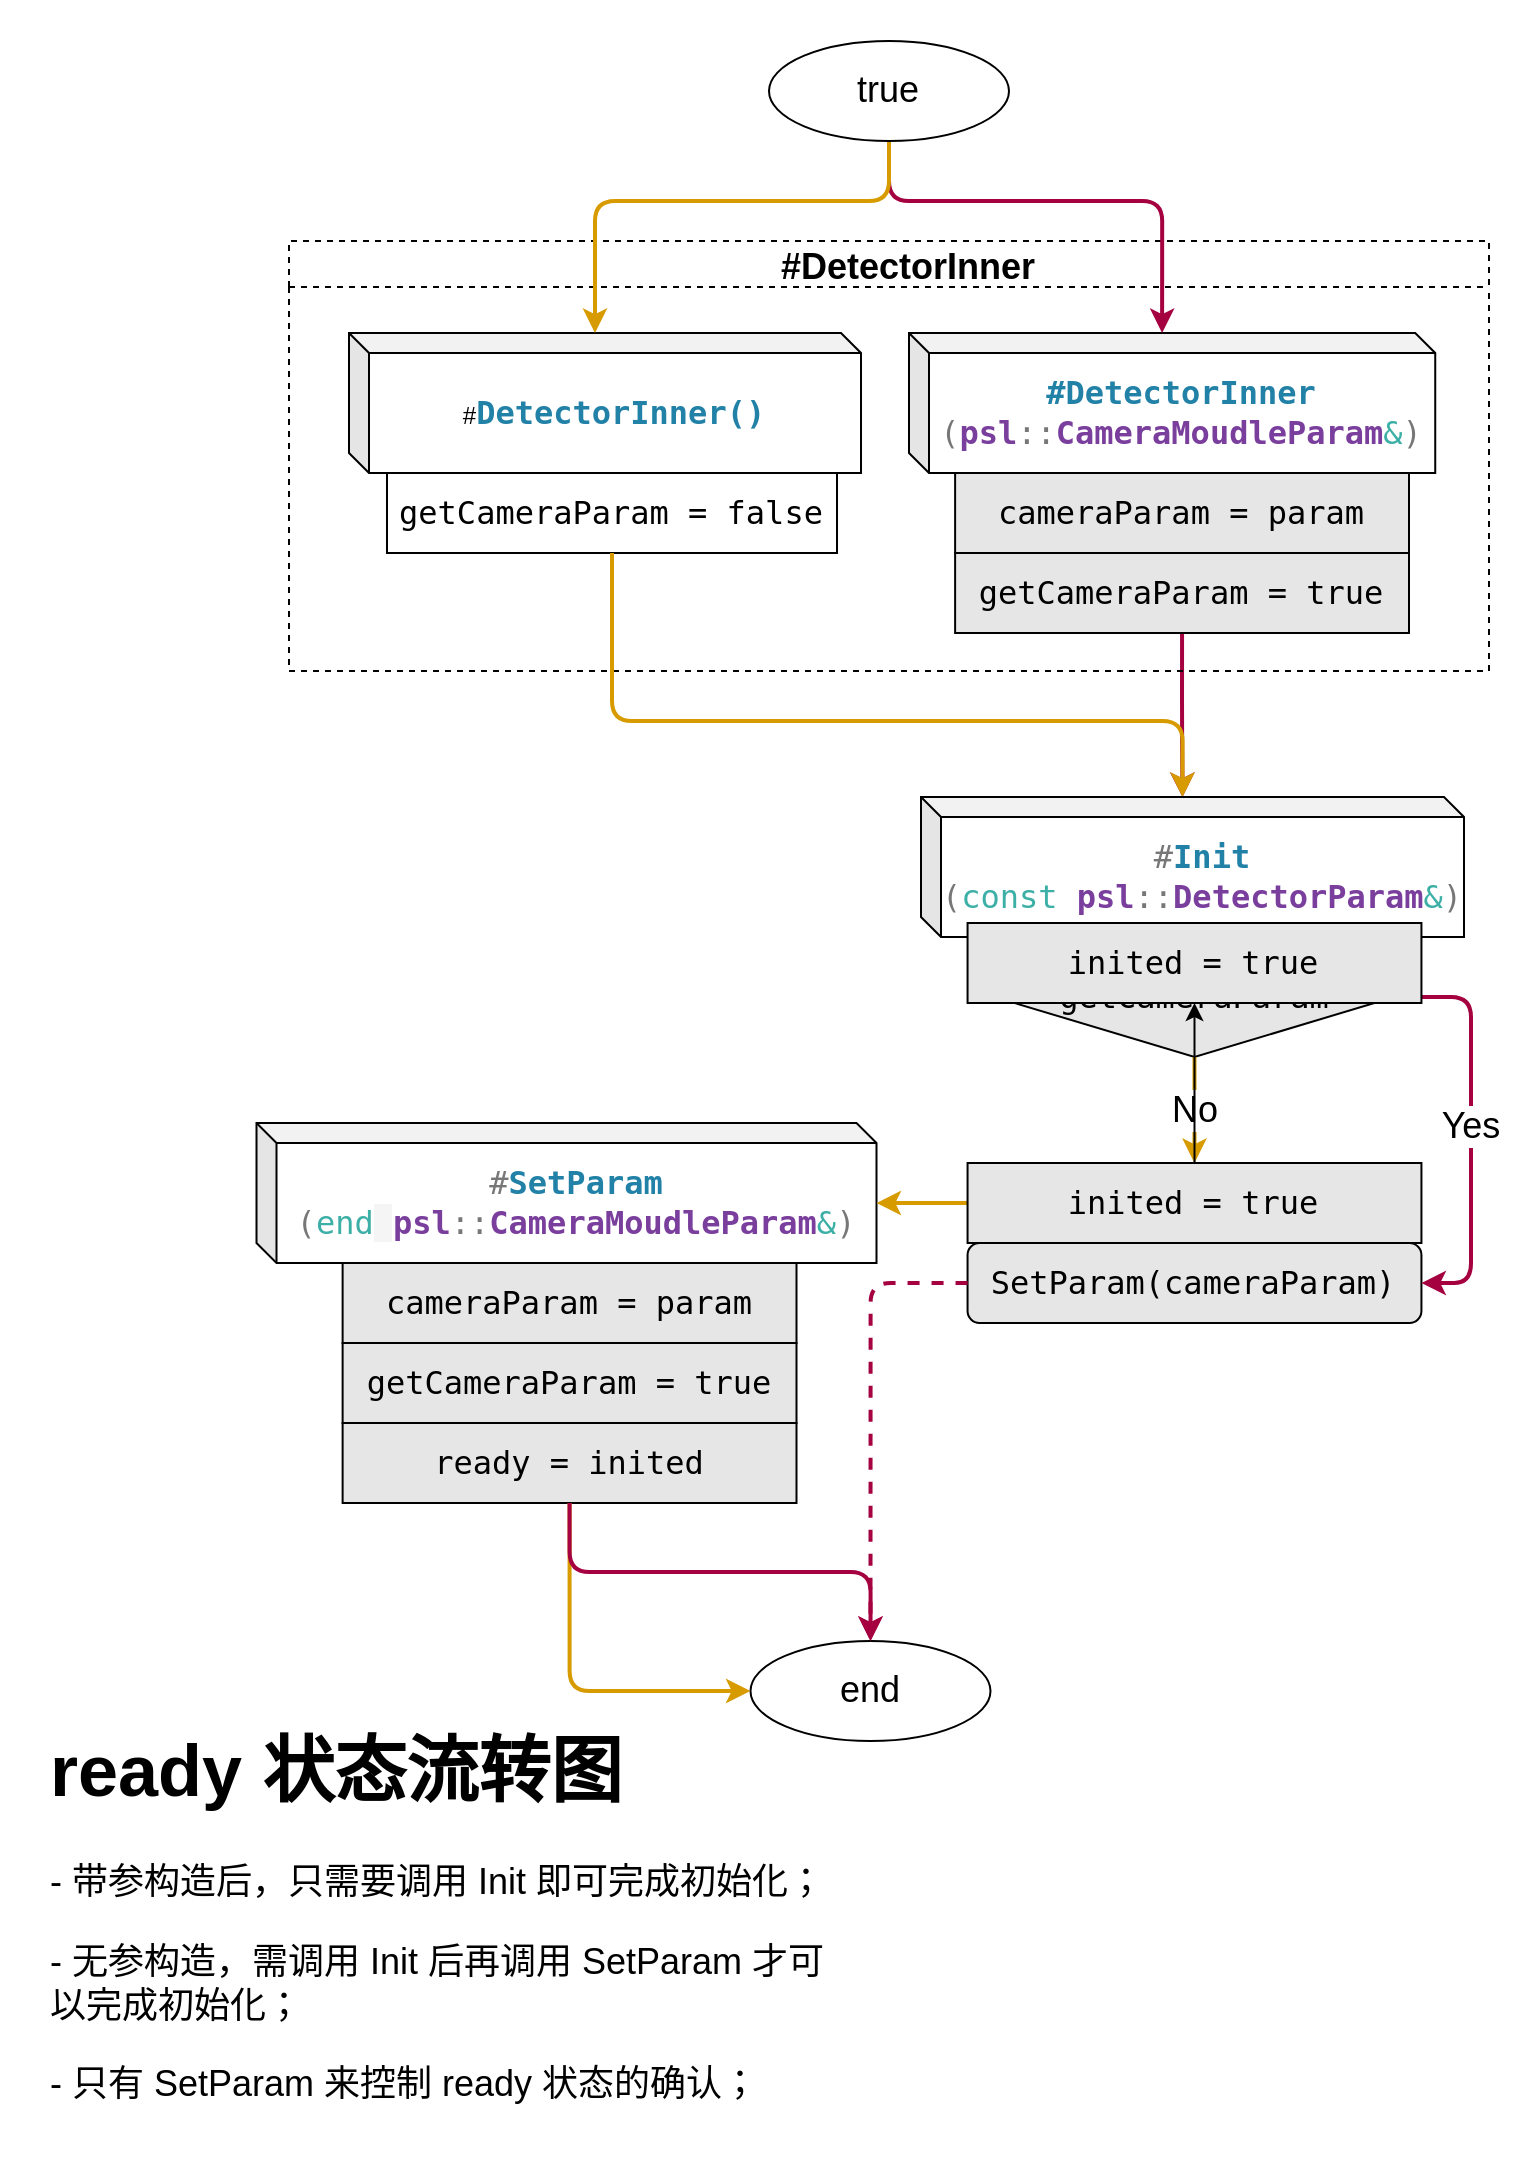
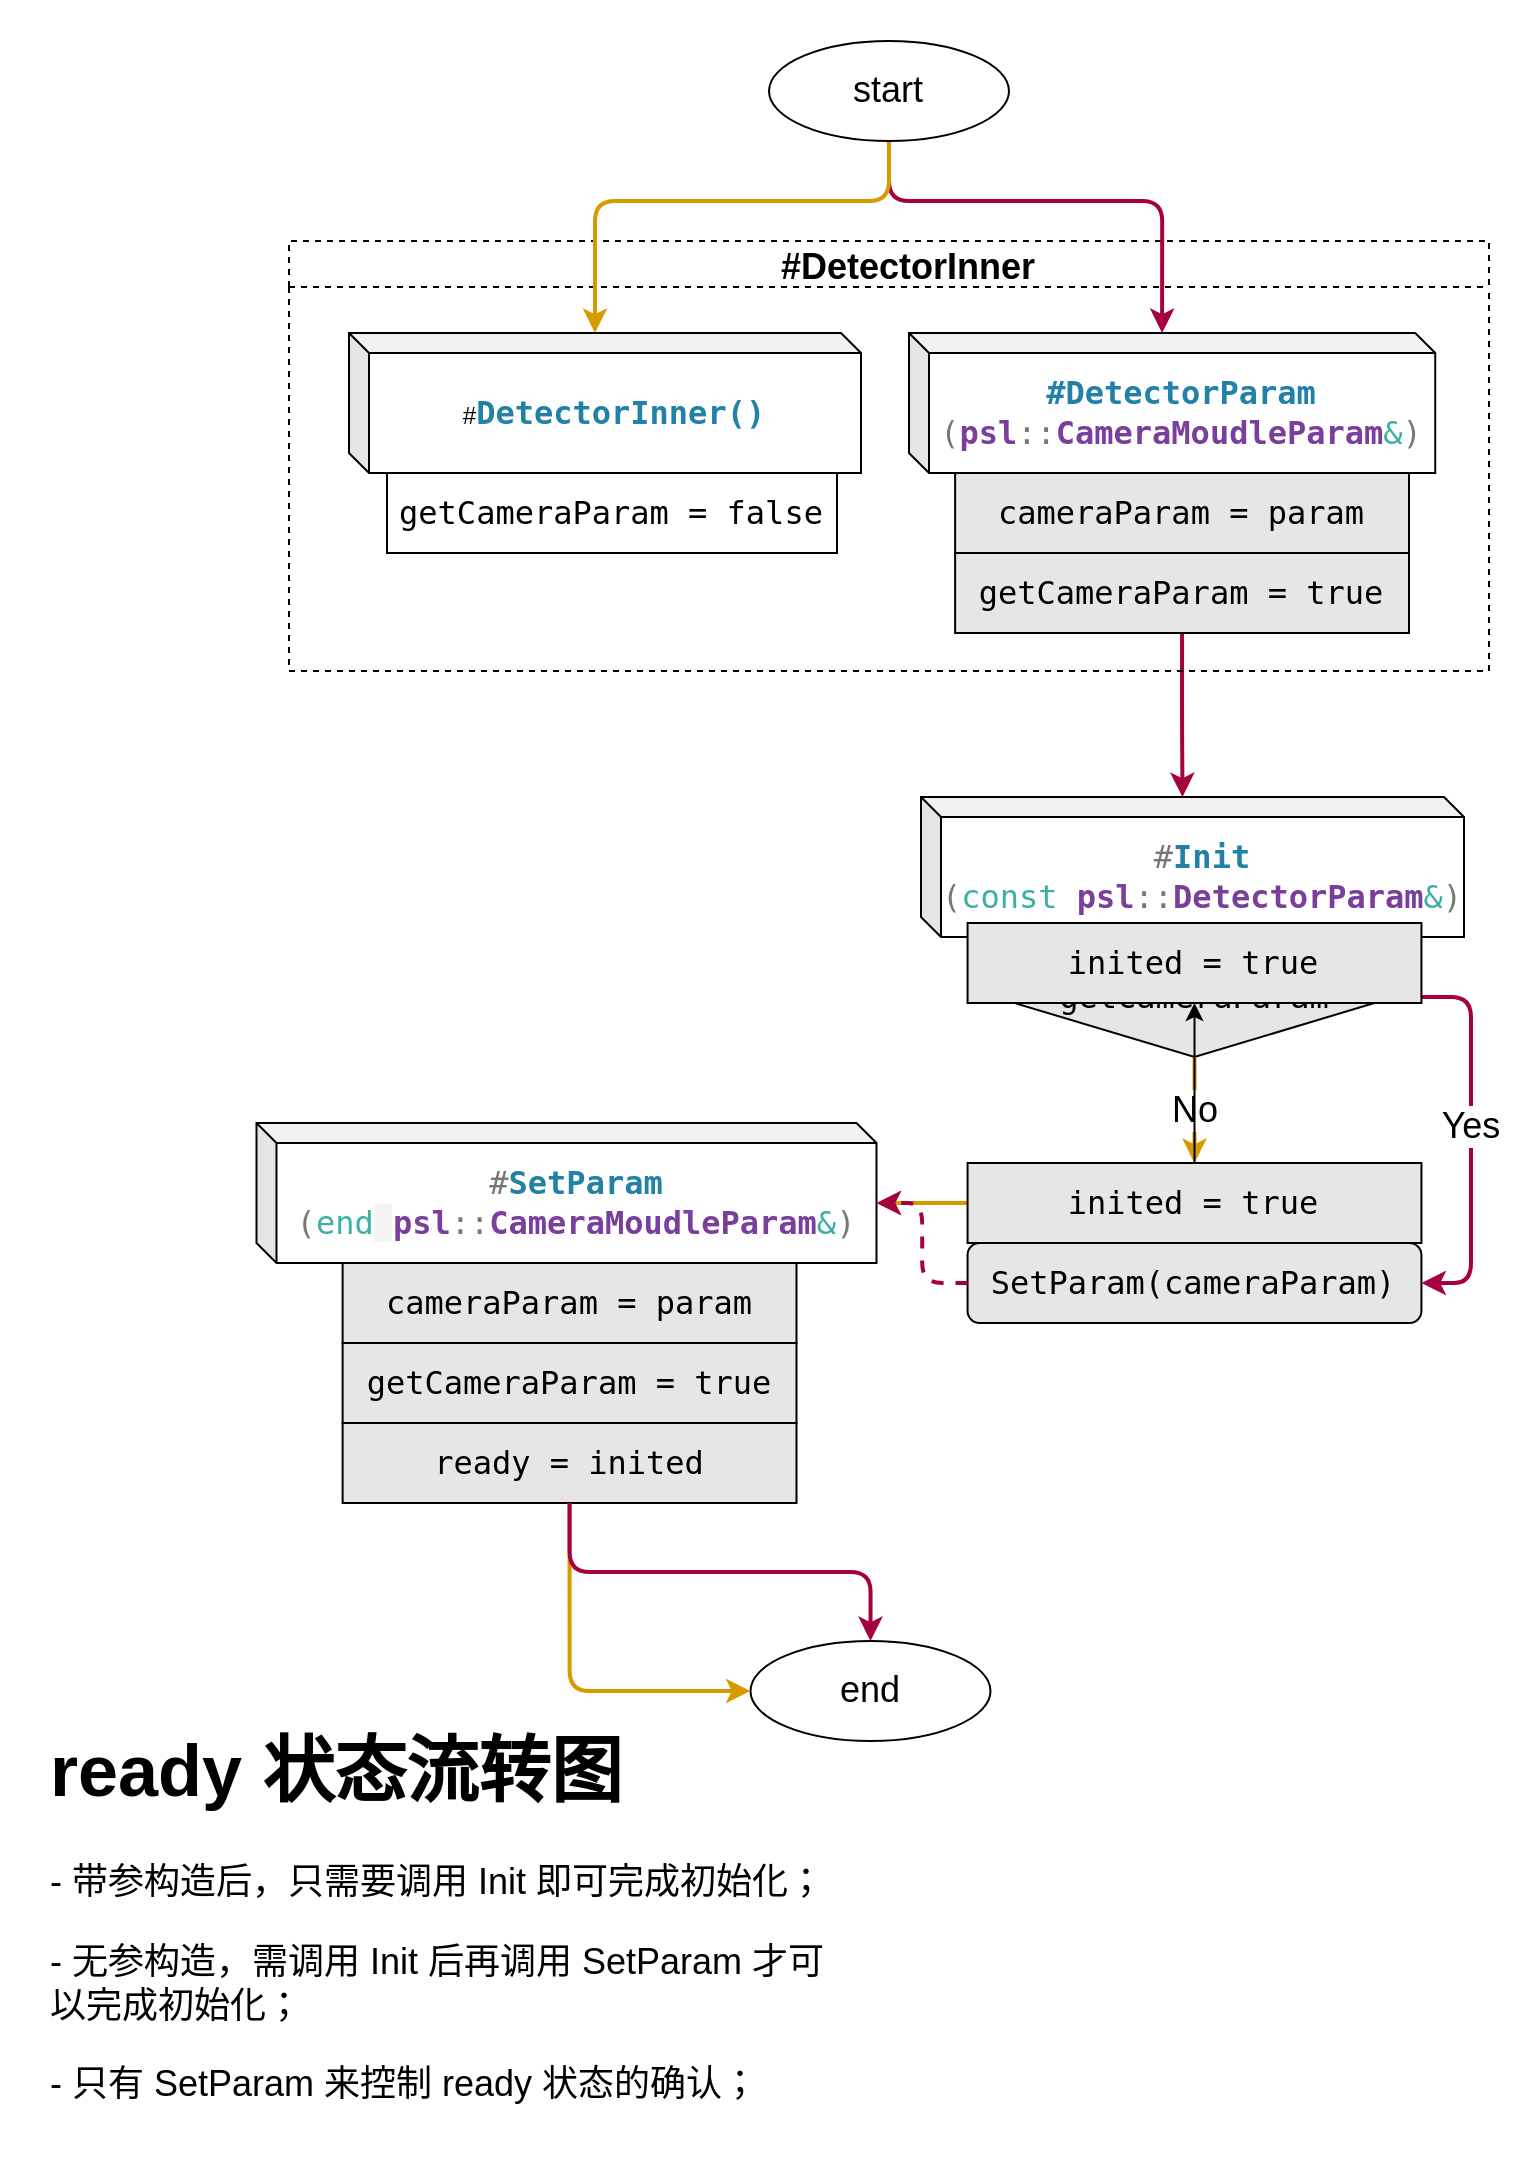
(889, 91) -> (889, 91)
(1182, 413) -> (1182, 413)
(817, 721) -> none
(881, 1284) -> (924, 1273)
